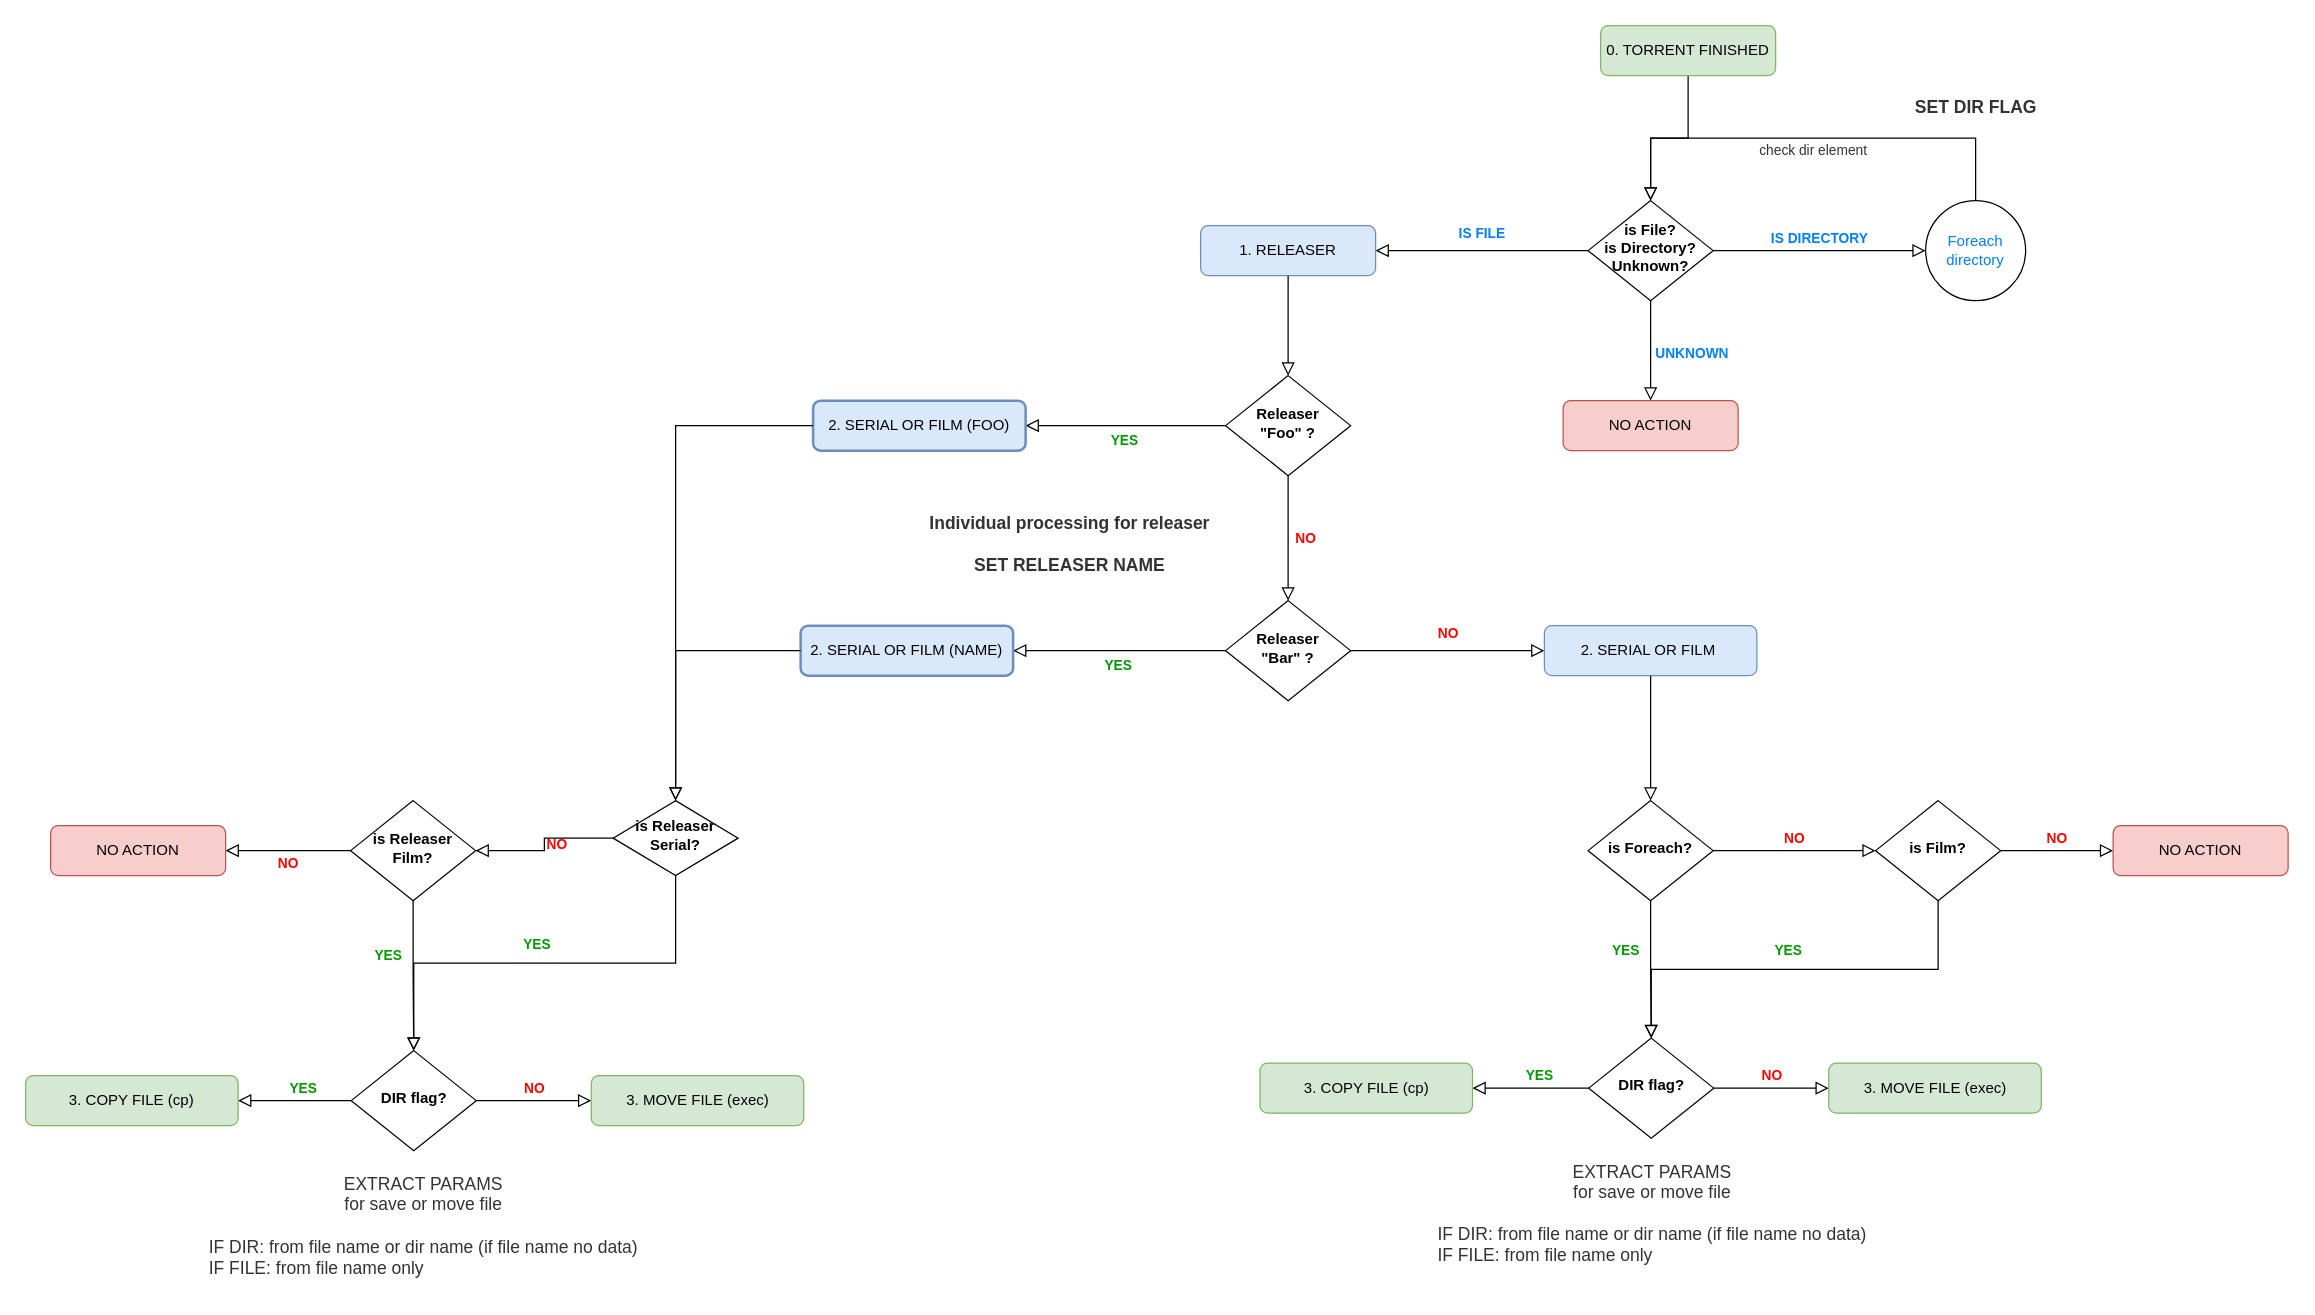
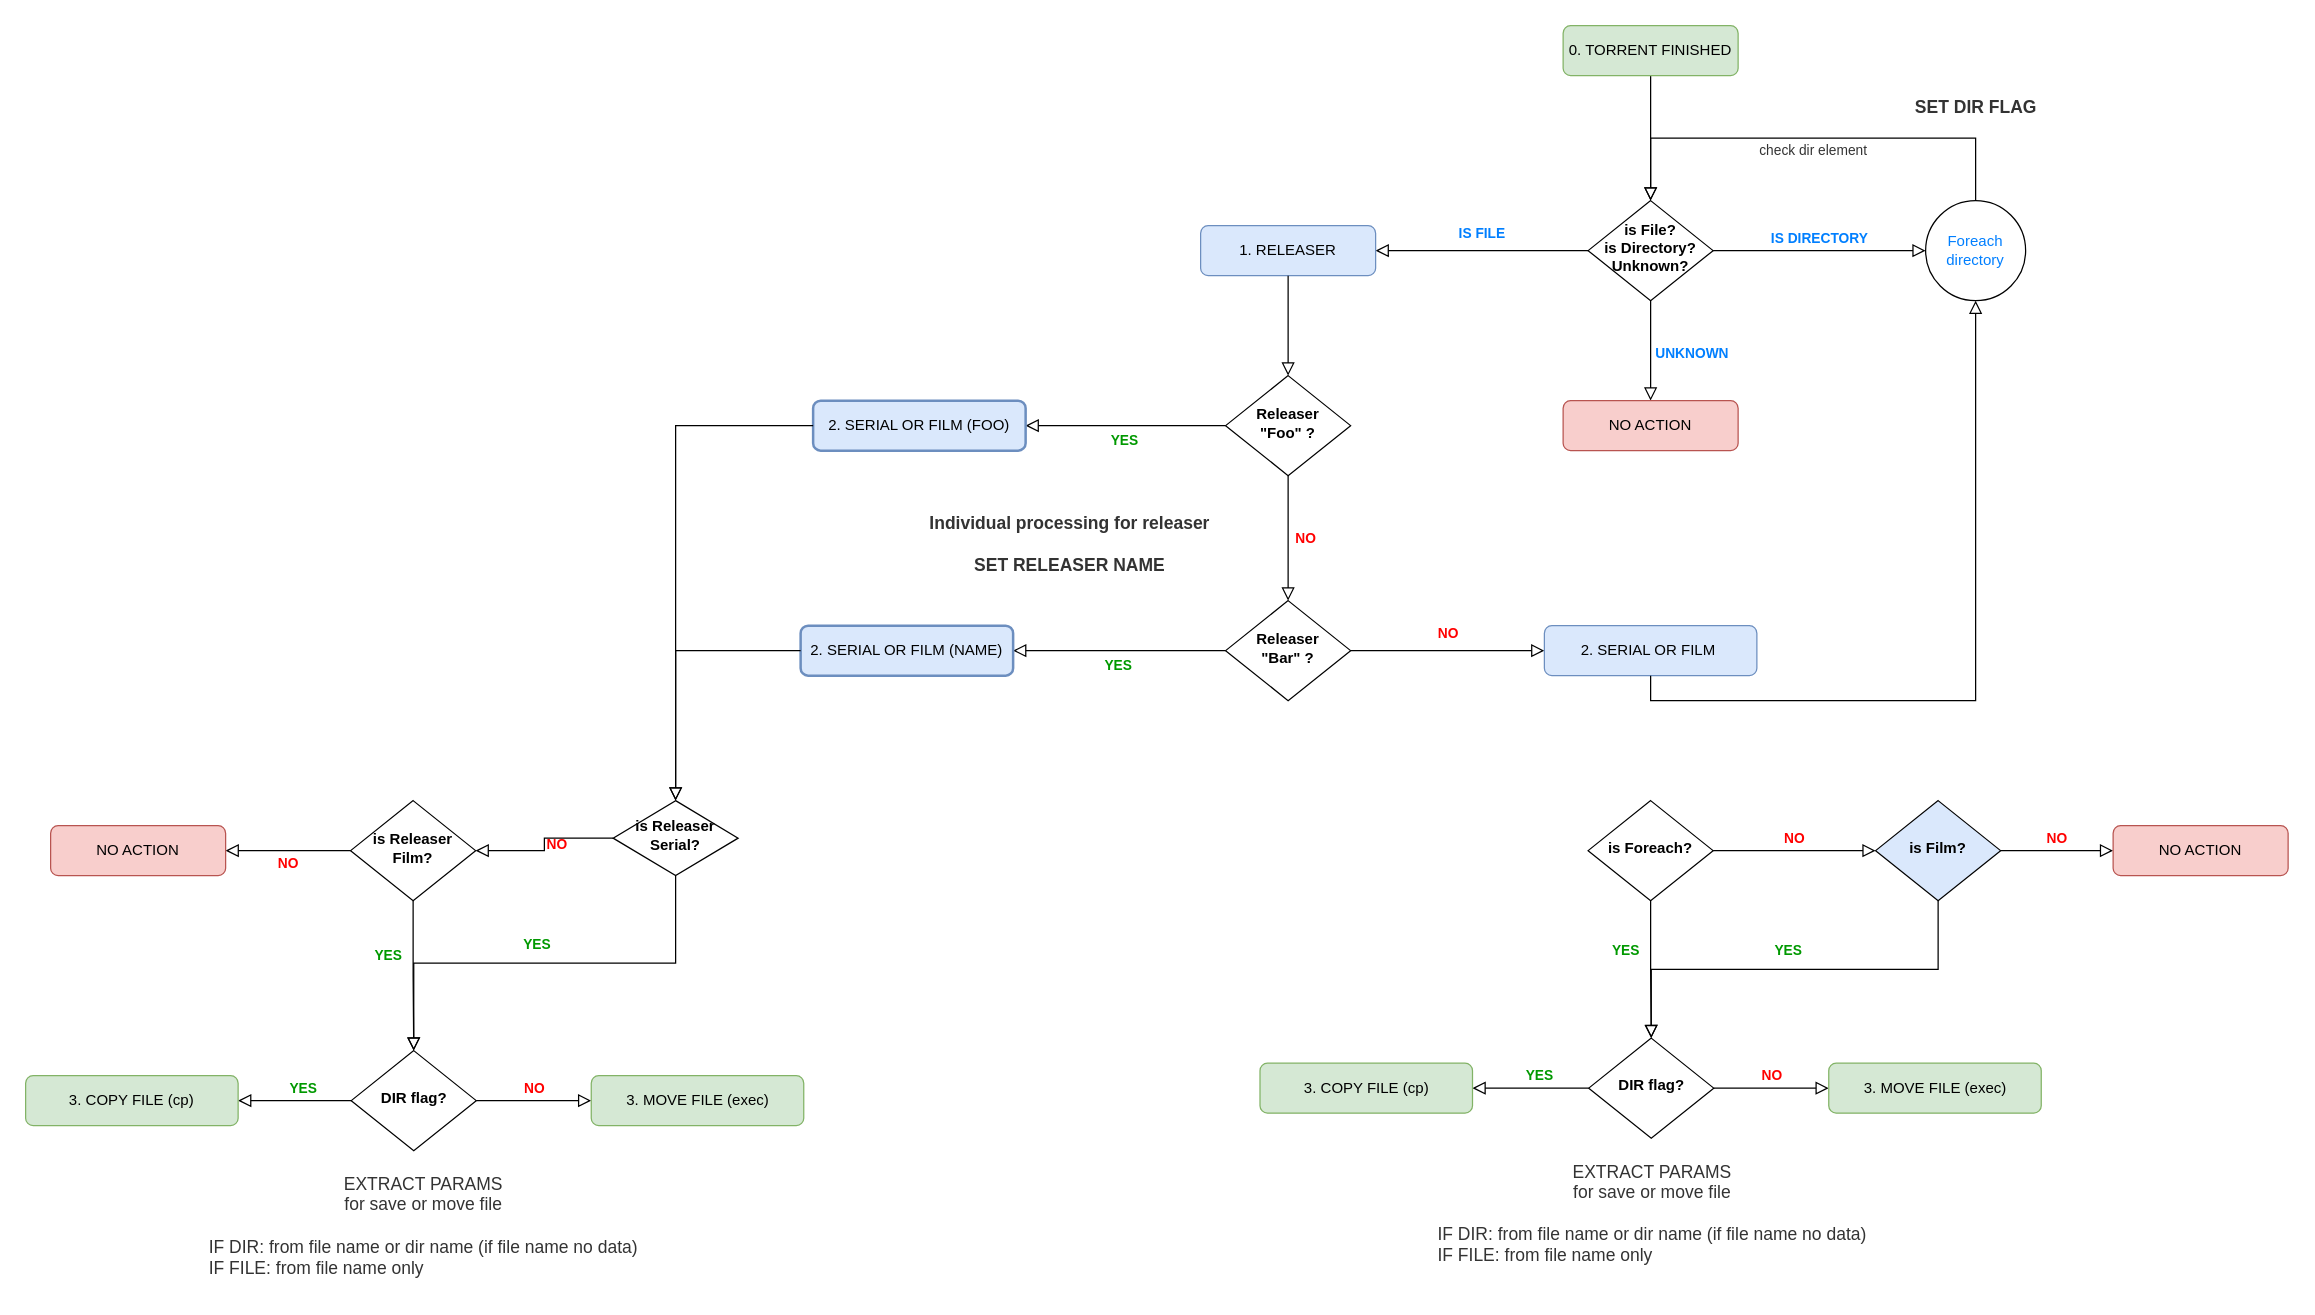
(1688, 51) -> (1651, 51)
(1651, 743) -> (1976, 672)
(1938, 851) -> (1938, 851)
